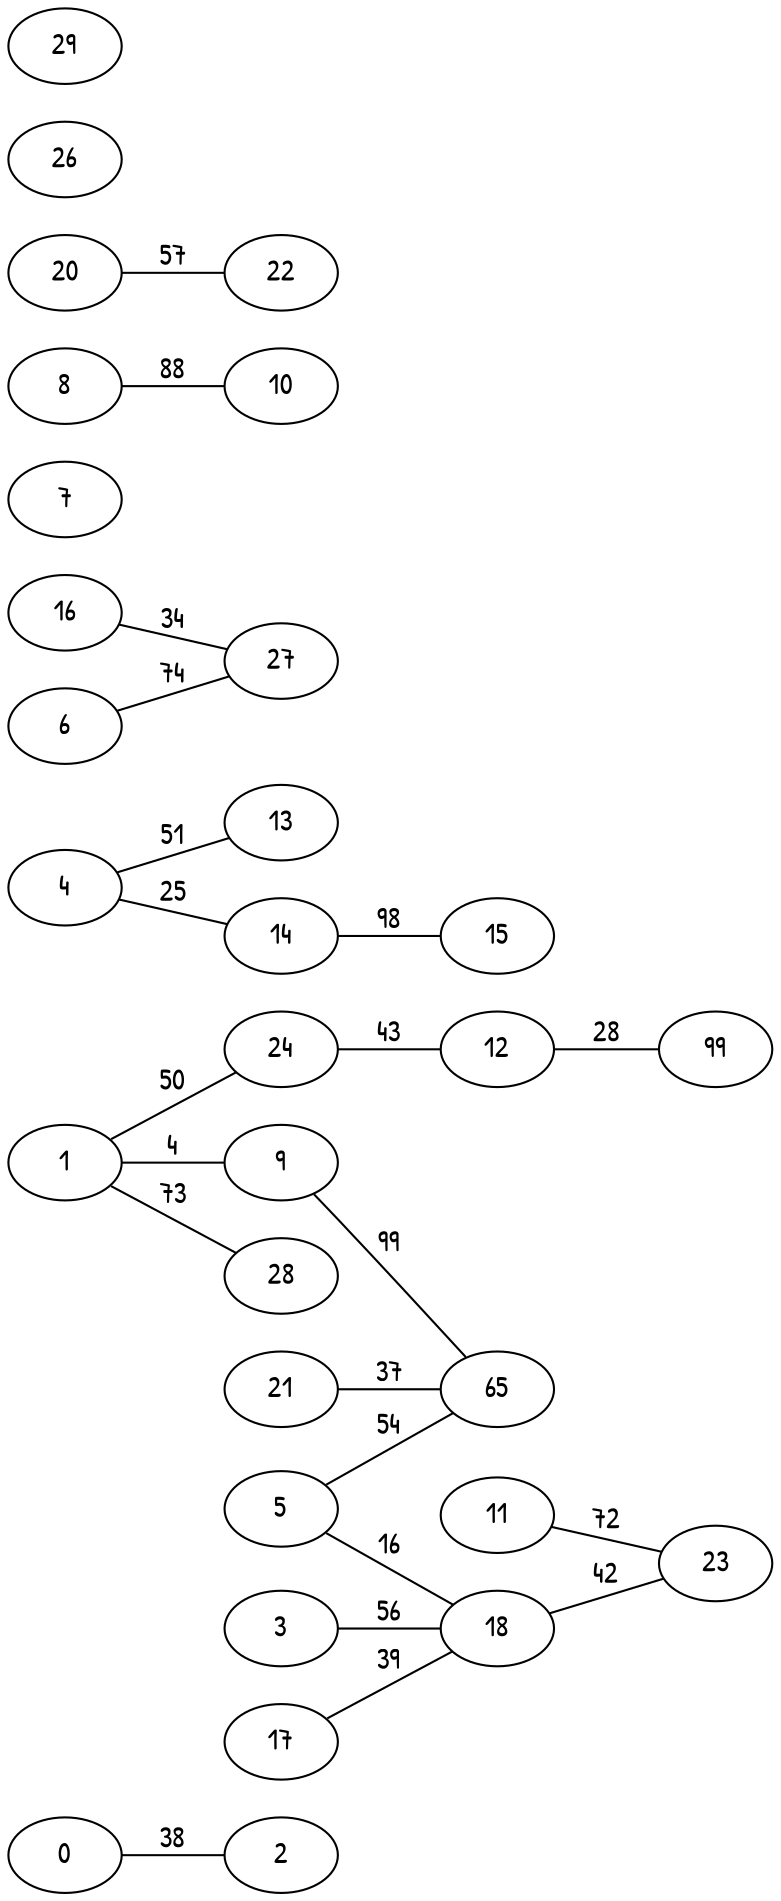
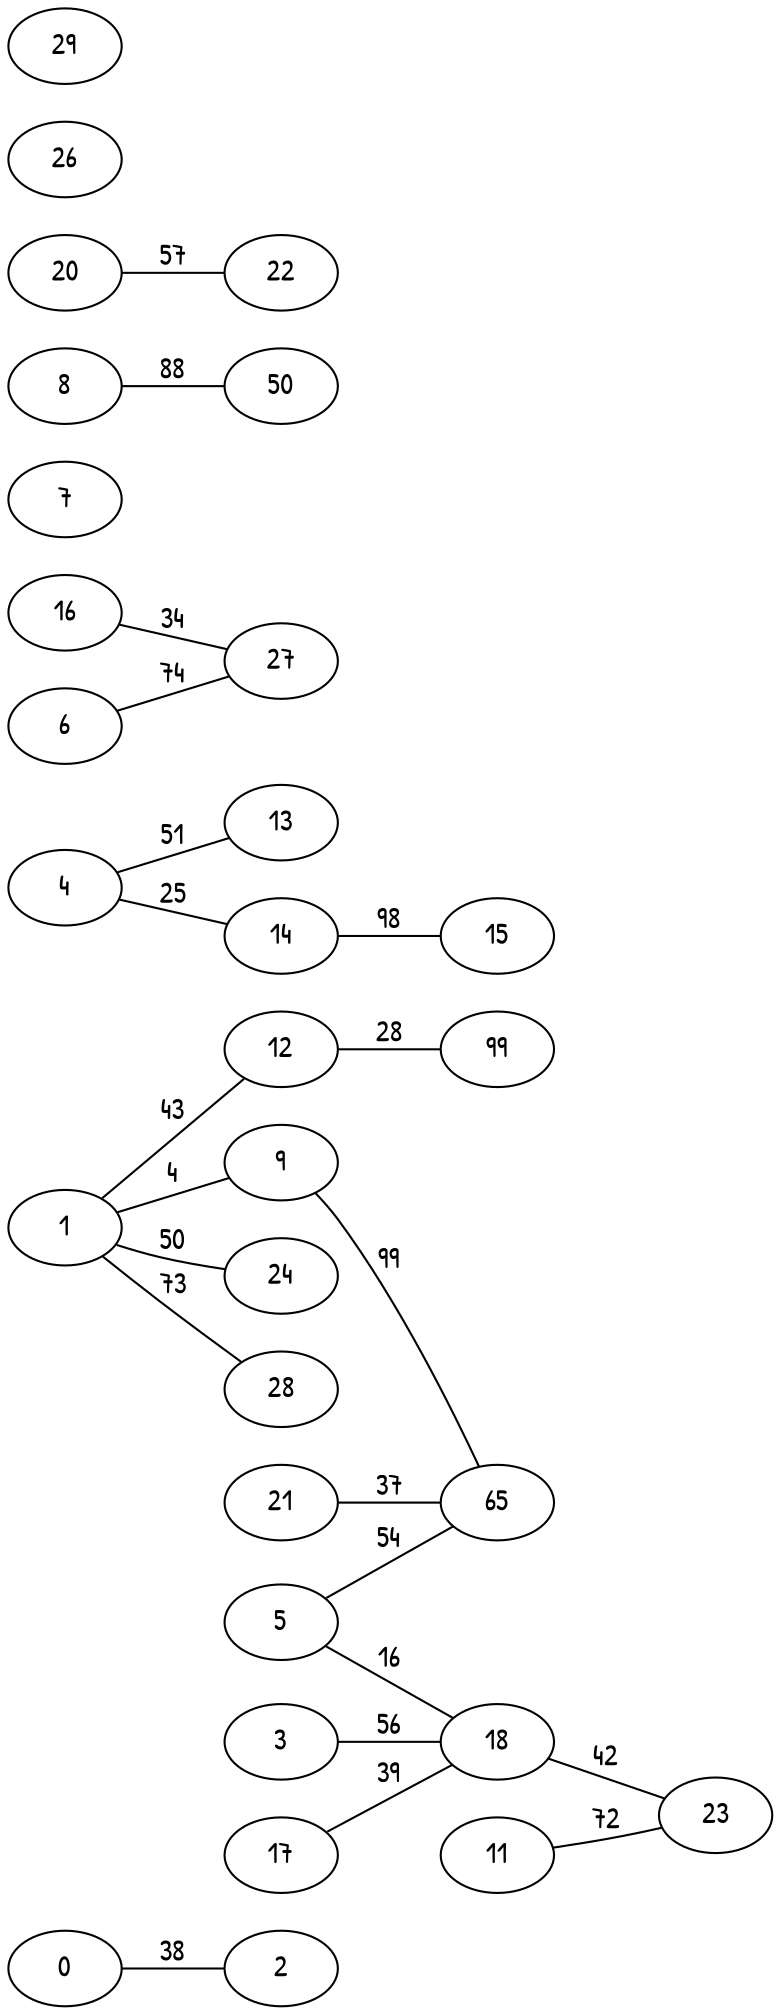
(281, 386) -> (281, 386)
(389, 1049) -> (173, 1139)
